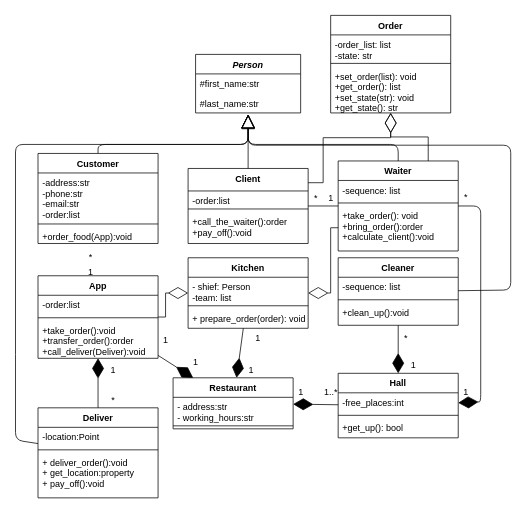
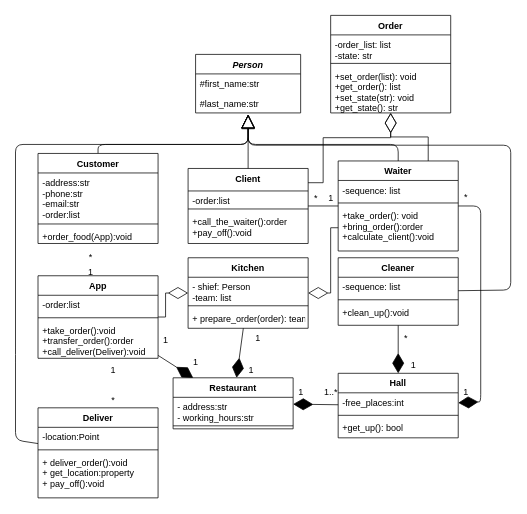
(258, 319) -> (259, 319)
(98, 379) -> none
